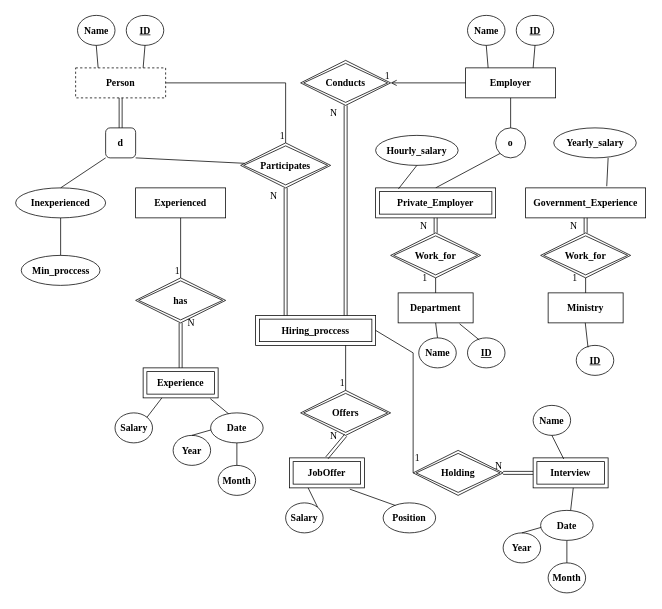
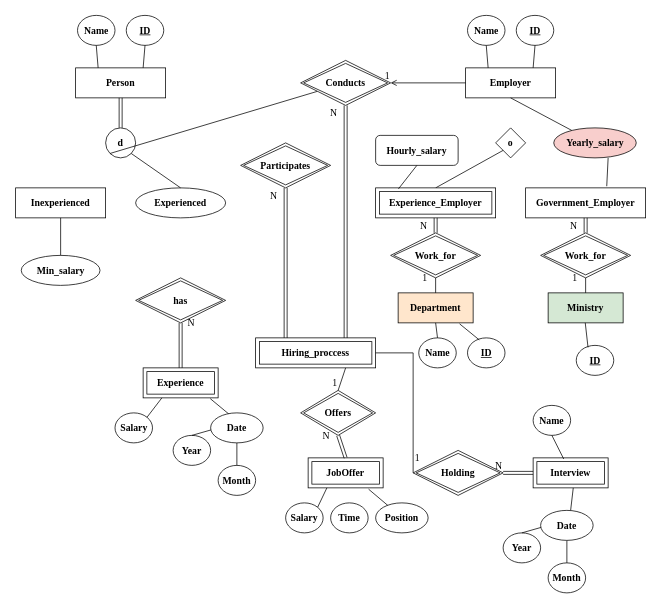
(120, 83) -> (120, 83)
(255, 83) -> none
(510, 113) -> (541, 114)
(120, 143) -> (120, 143)
(510, 143) -> (510, 143)
(595, 143) -> (595, 143)
(417, 150) -> (417, 150)
(189, 161) -> (156, 171)
(83, 173) -> (214, 122)
(60, 203) -> (60, 203)
(180, 203) -> (180, 203)
(435, 203) -> (435, 203)
(585, 203) -> (585, 203)
(180, 248) -> none
(61, 270) -> (61, 270)
(435, 308) -> (435, 308)
(585, 308) -> (585, 308)
(315, 330) -> (315, 353)
(345, 413) -> (338, 413)
(327, 473) -> (345, 473)
none -> (349, 518)
(409, 518) -> (402, 518)
